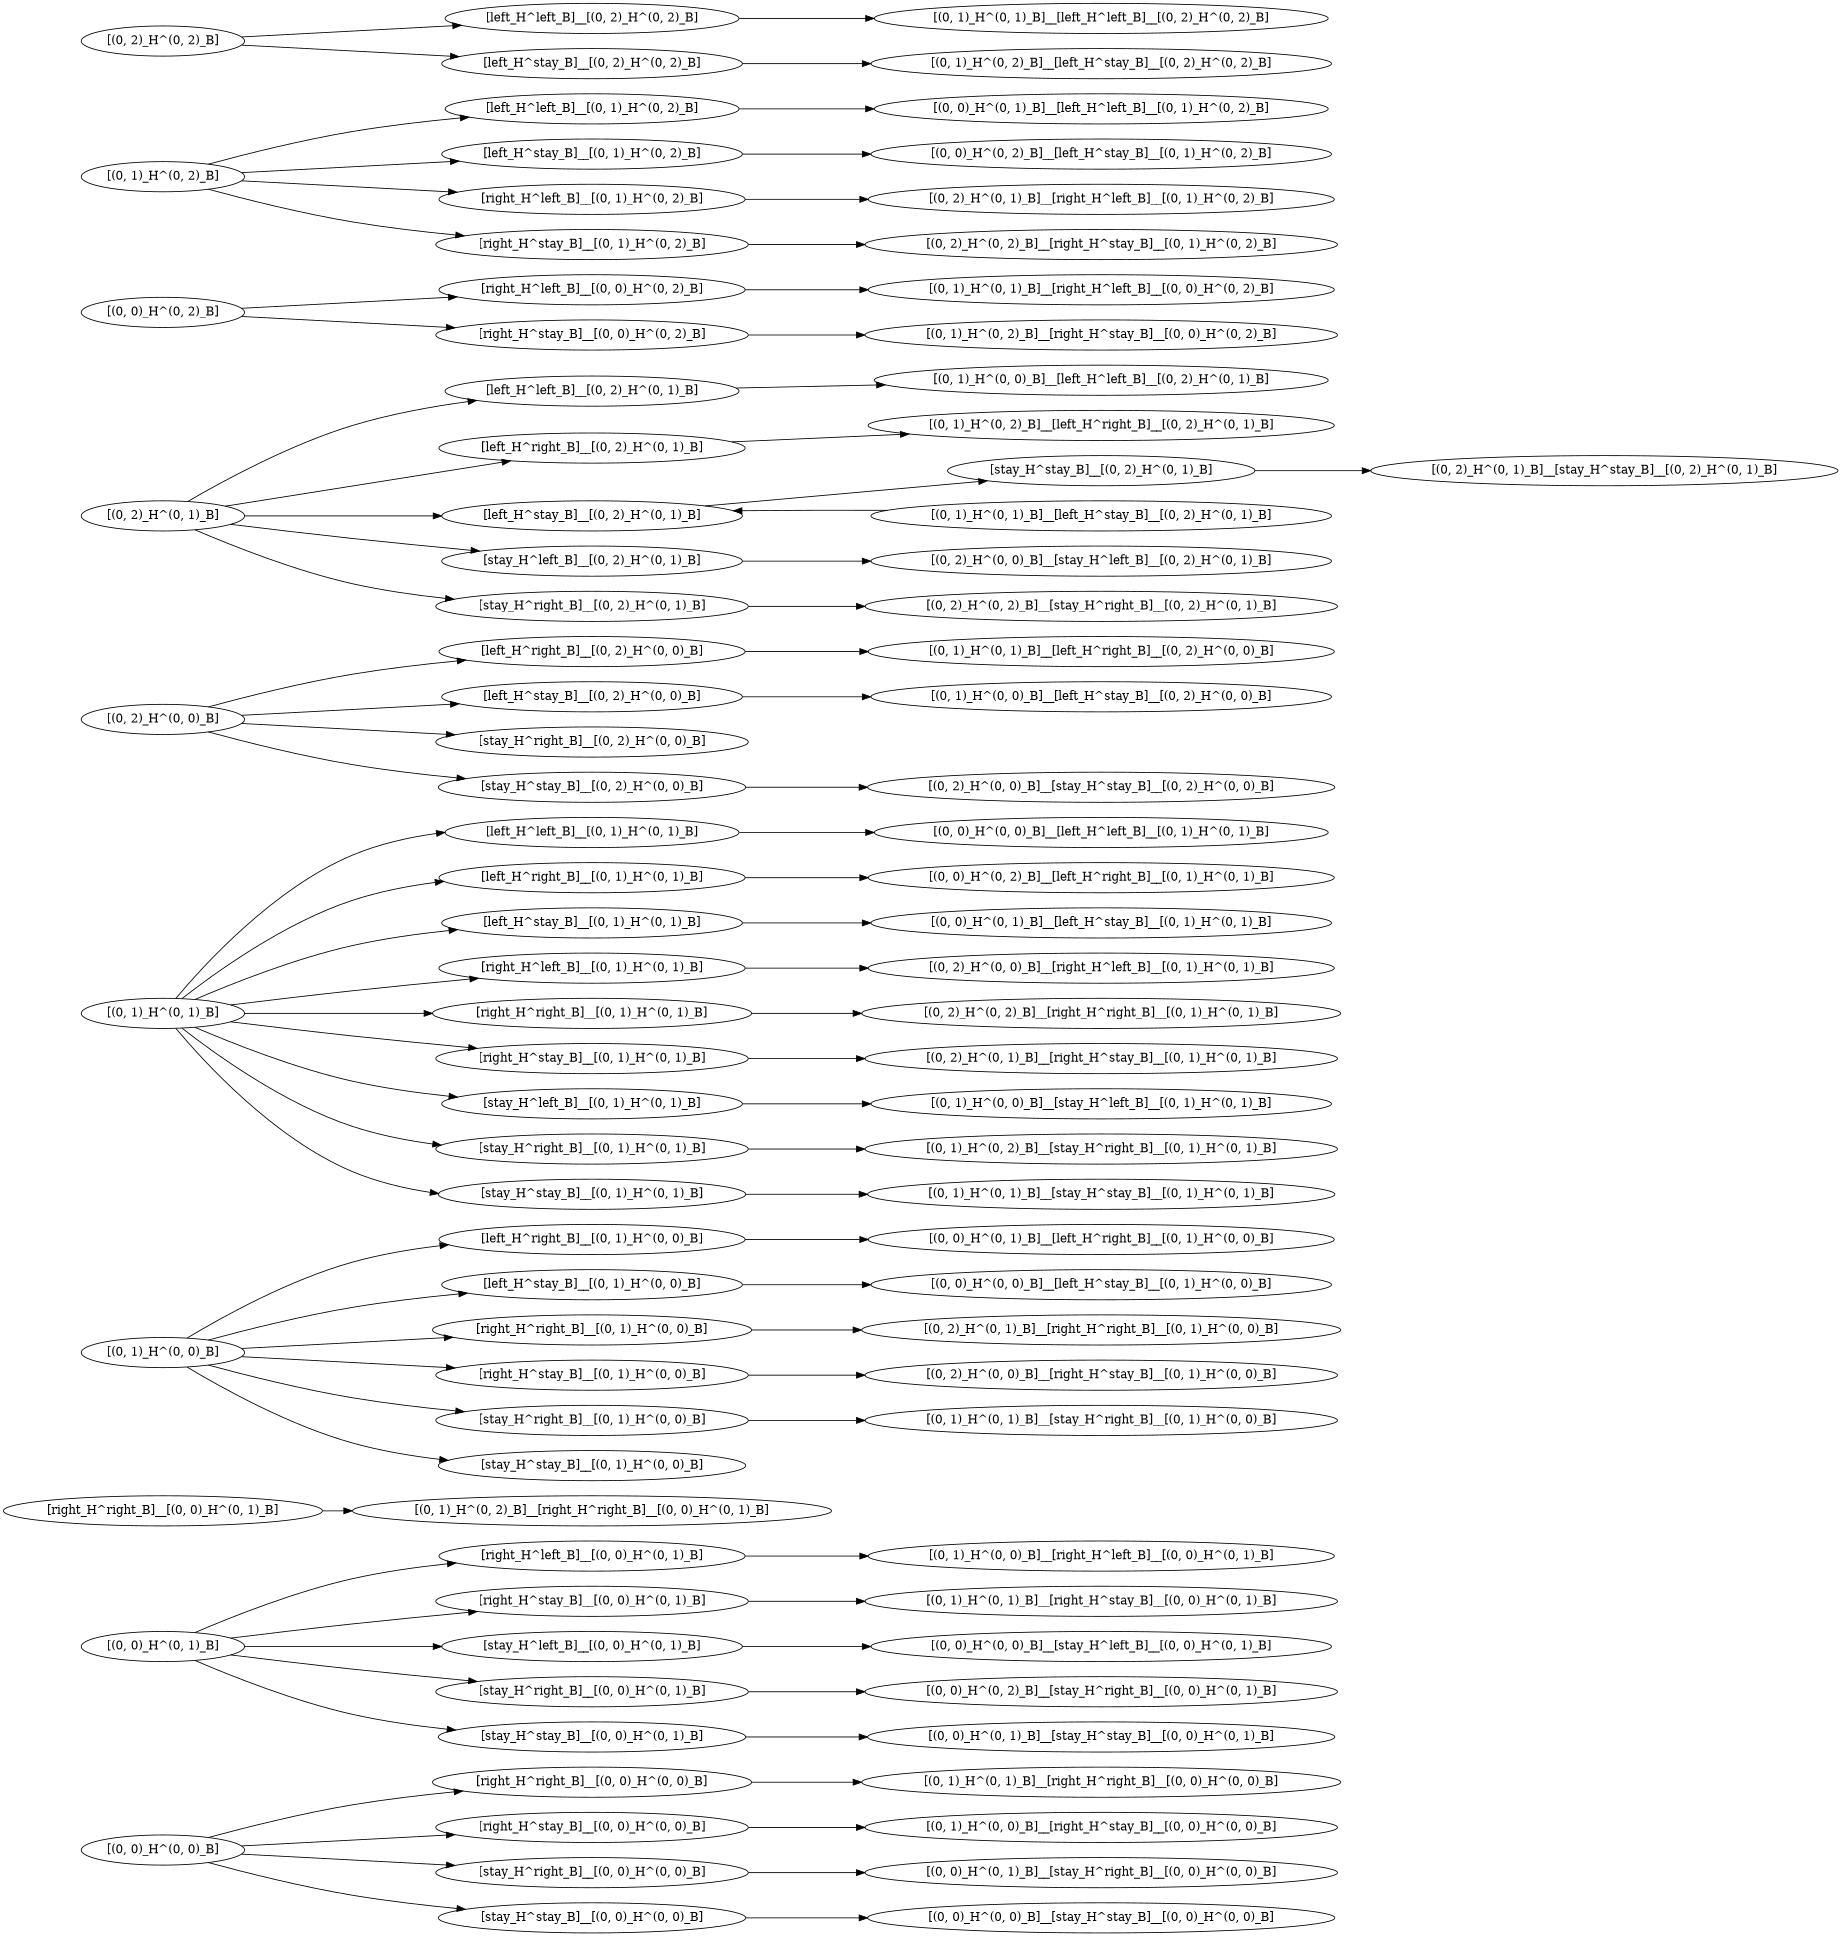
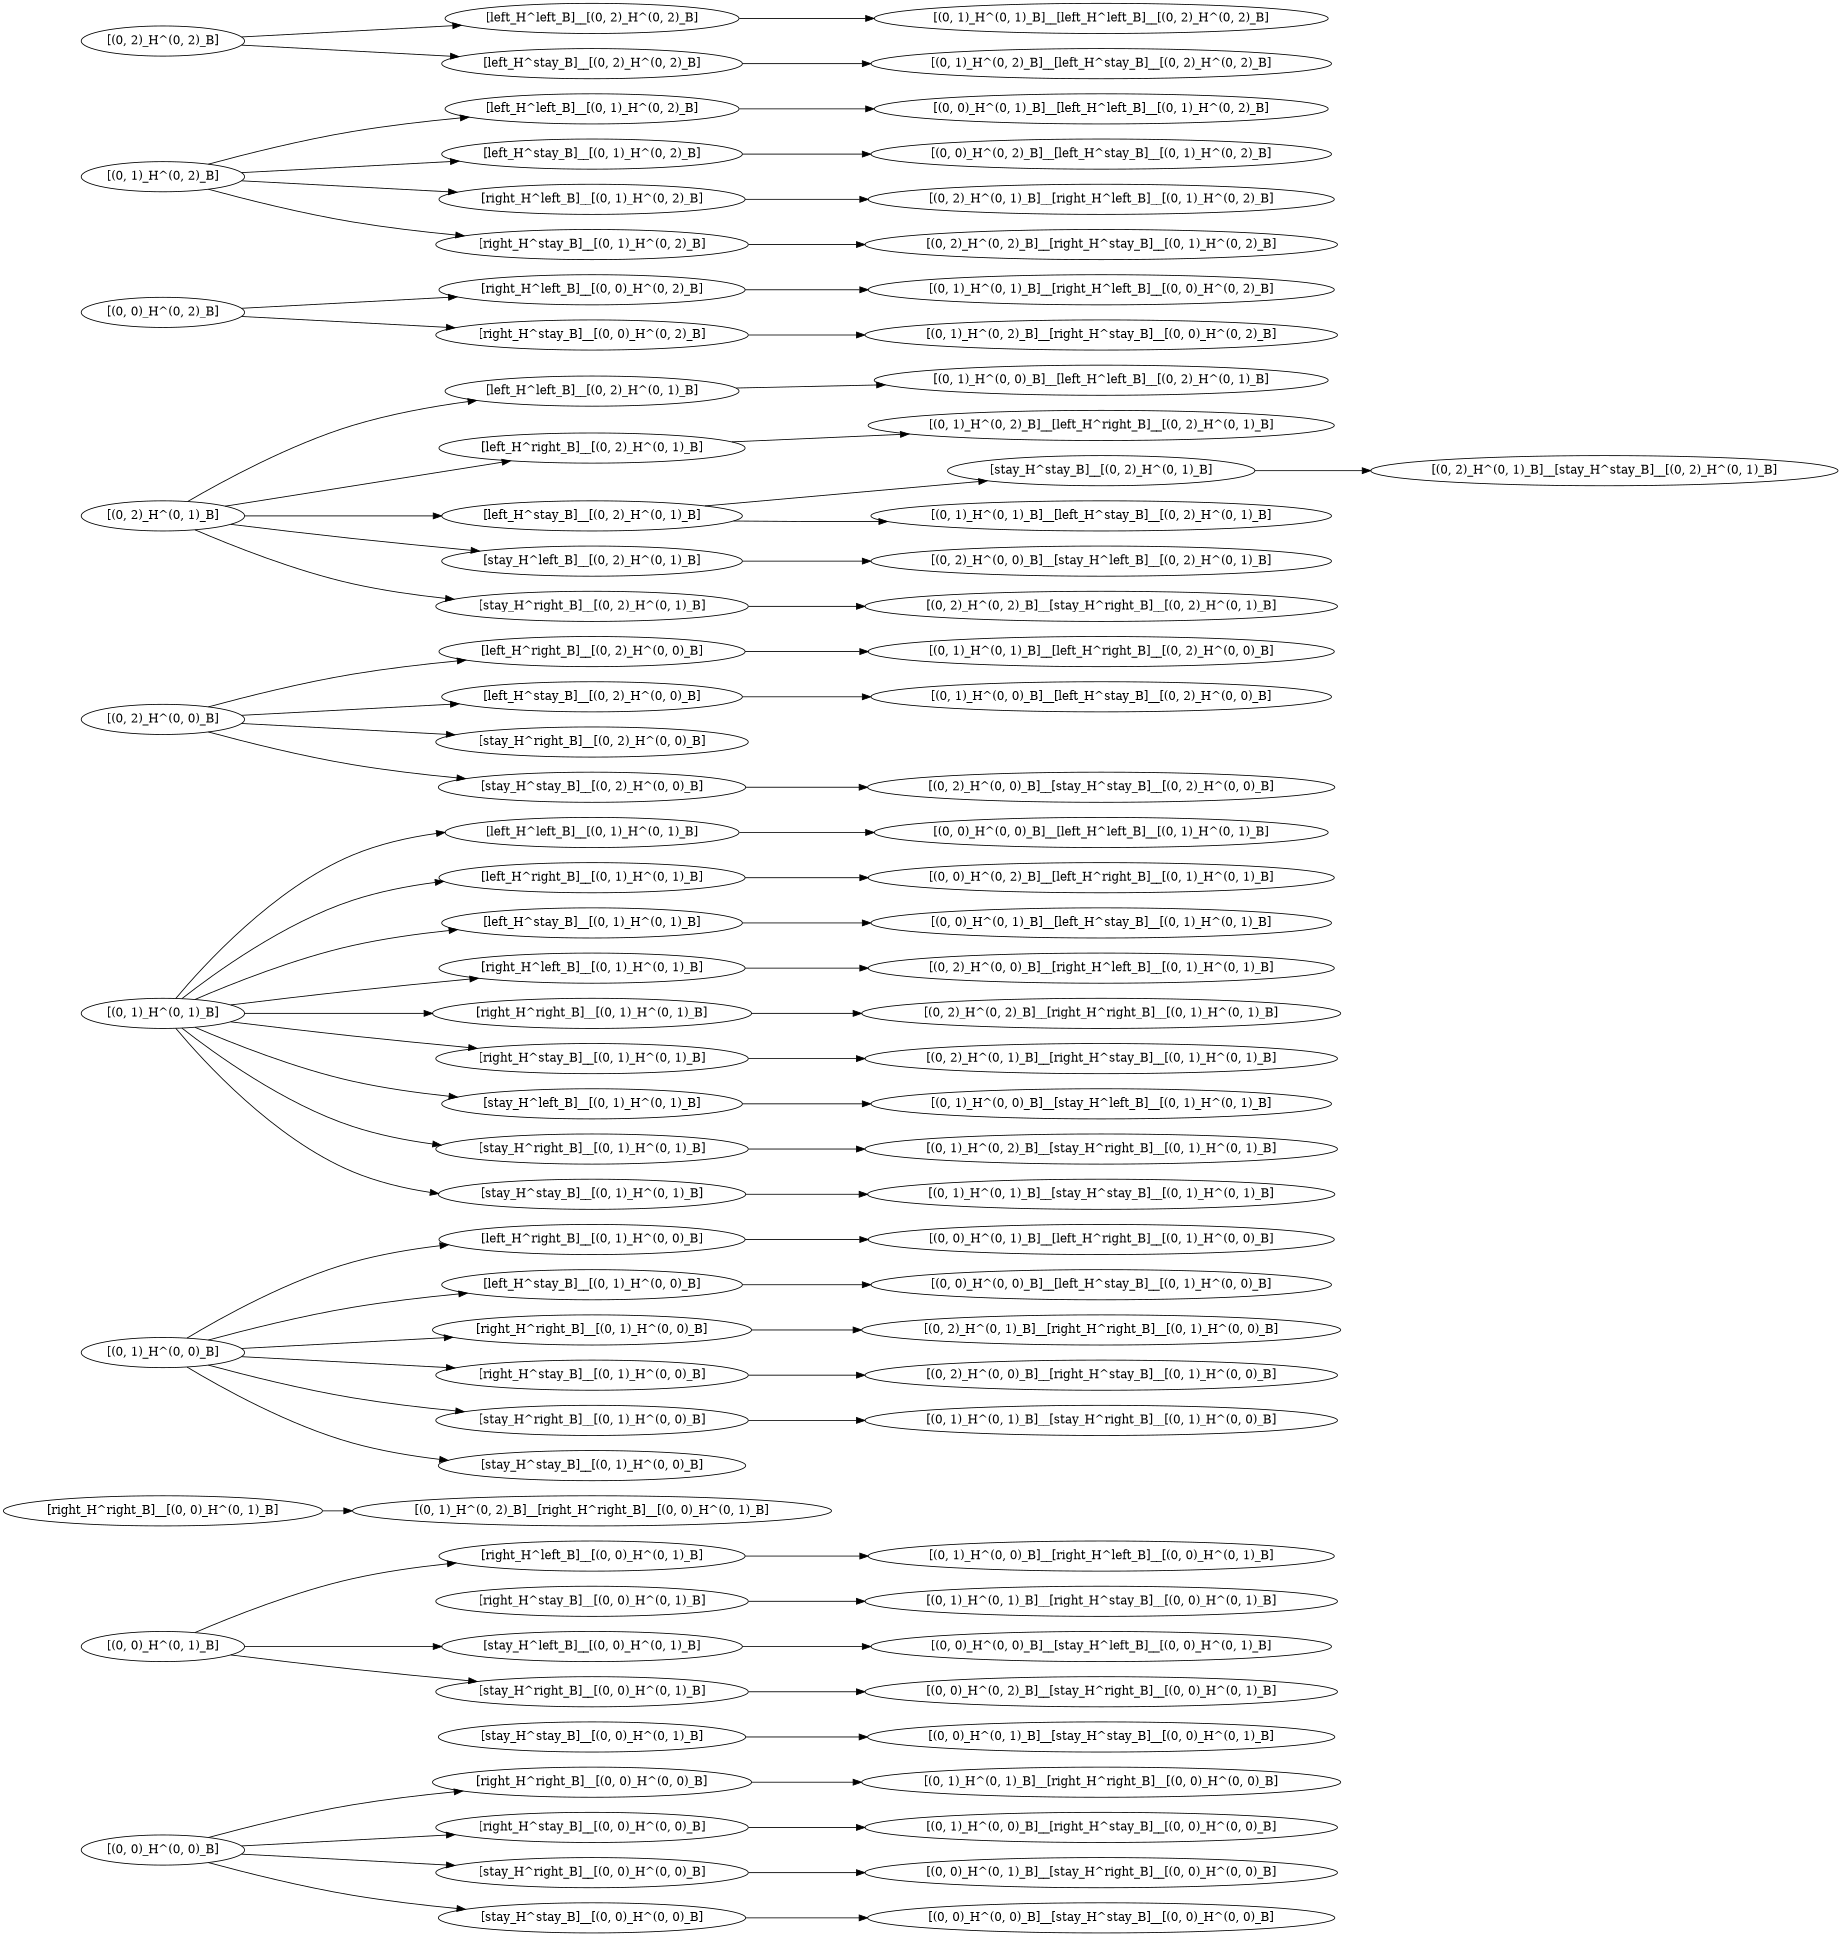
(815, 510) -> (806, 522)
(350, 1624) -> none
(318, 1705) -> none
